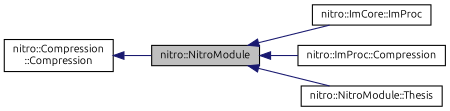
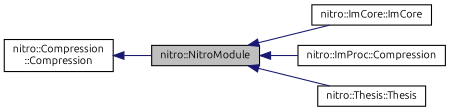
(372, 15) -> (372, 15)
(372, 96) -> (372, 96)
